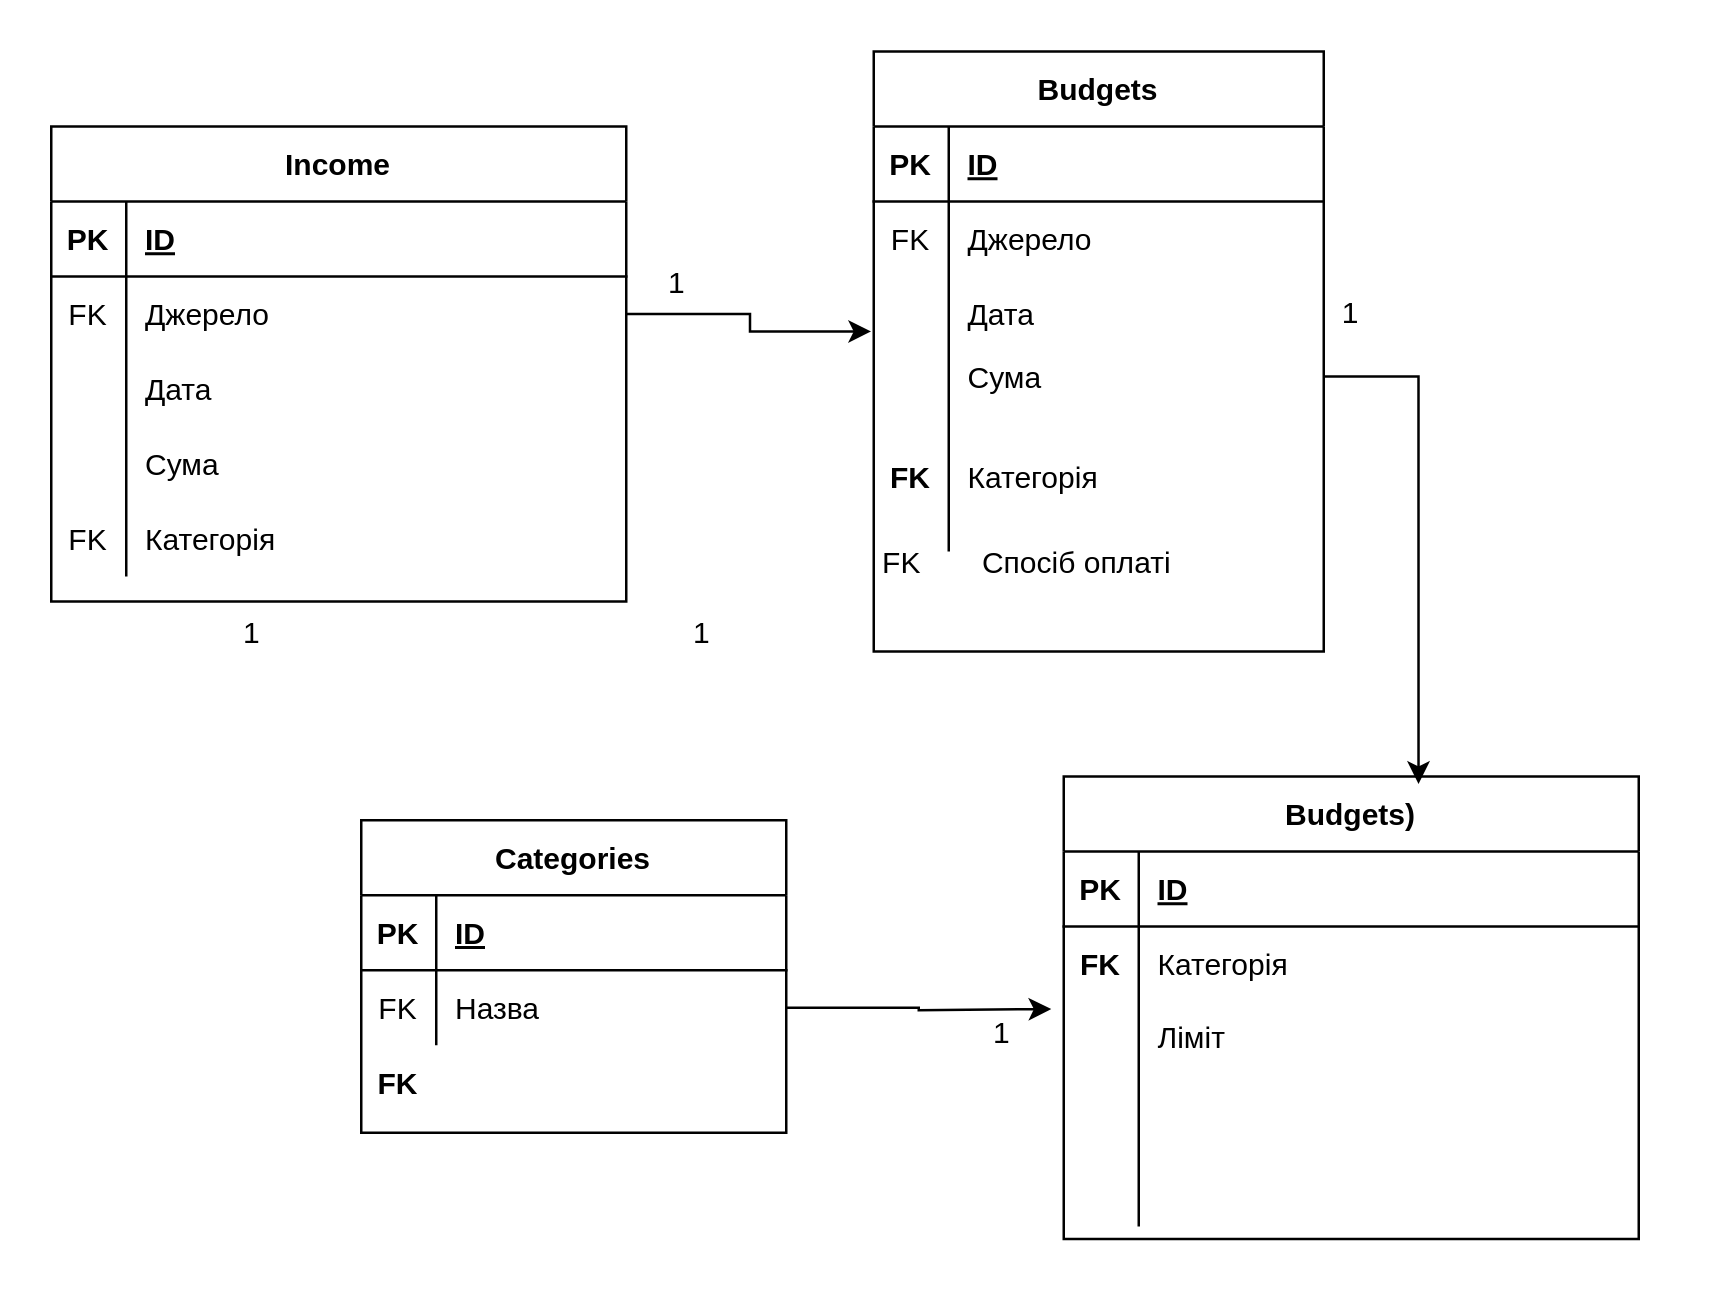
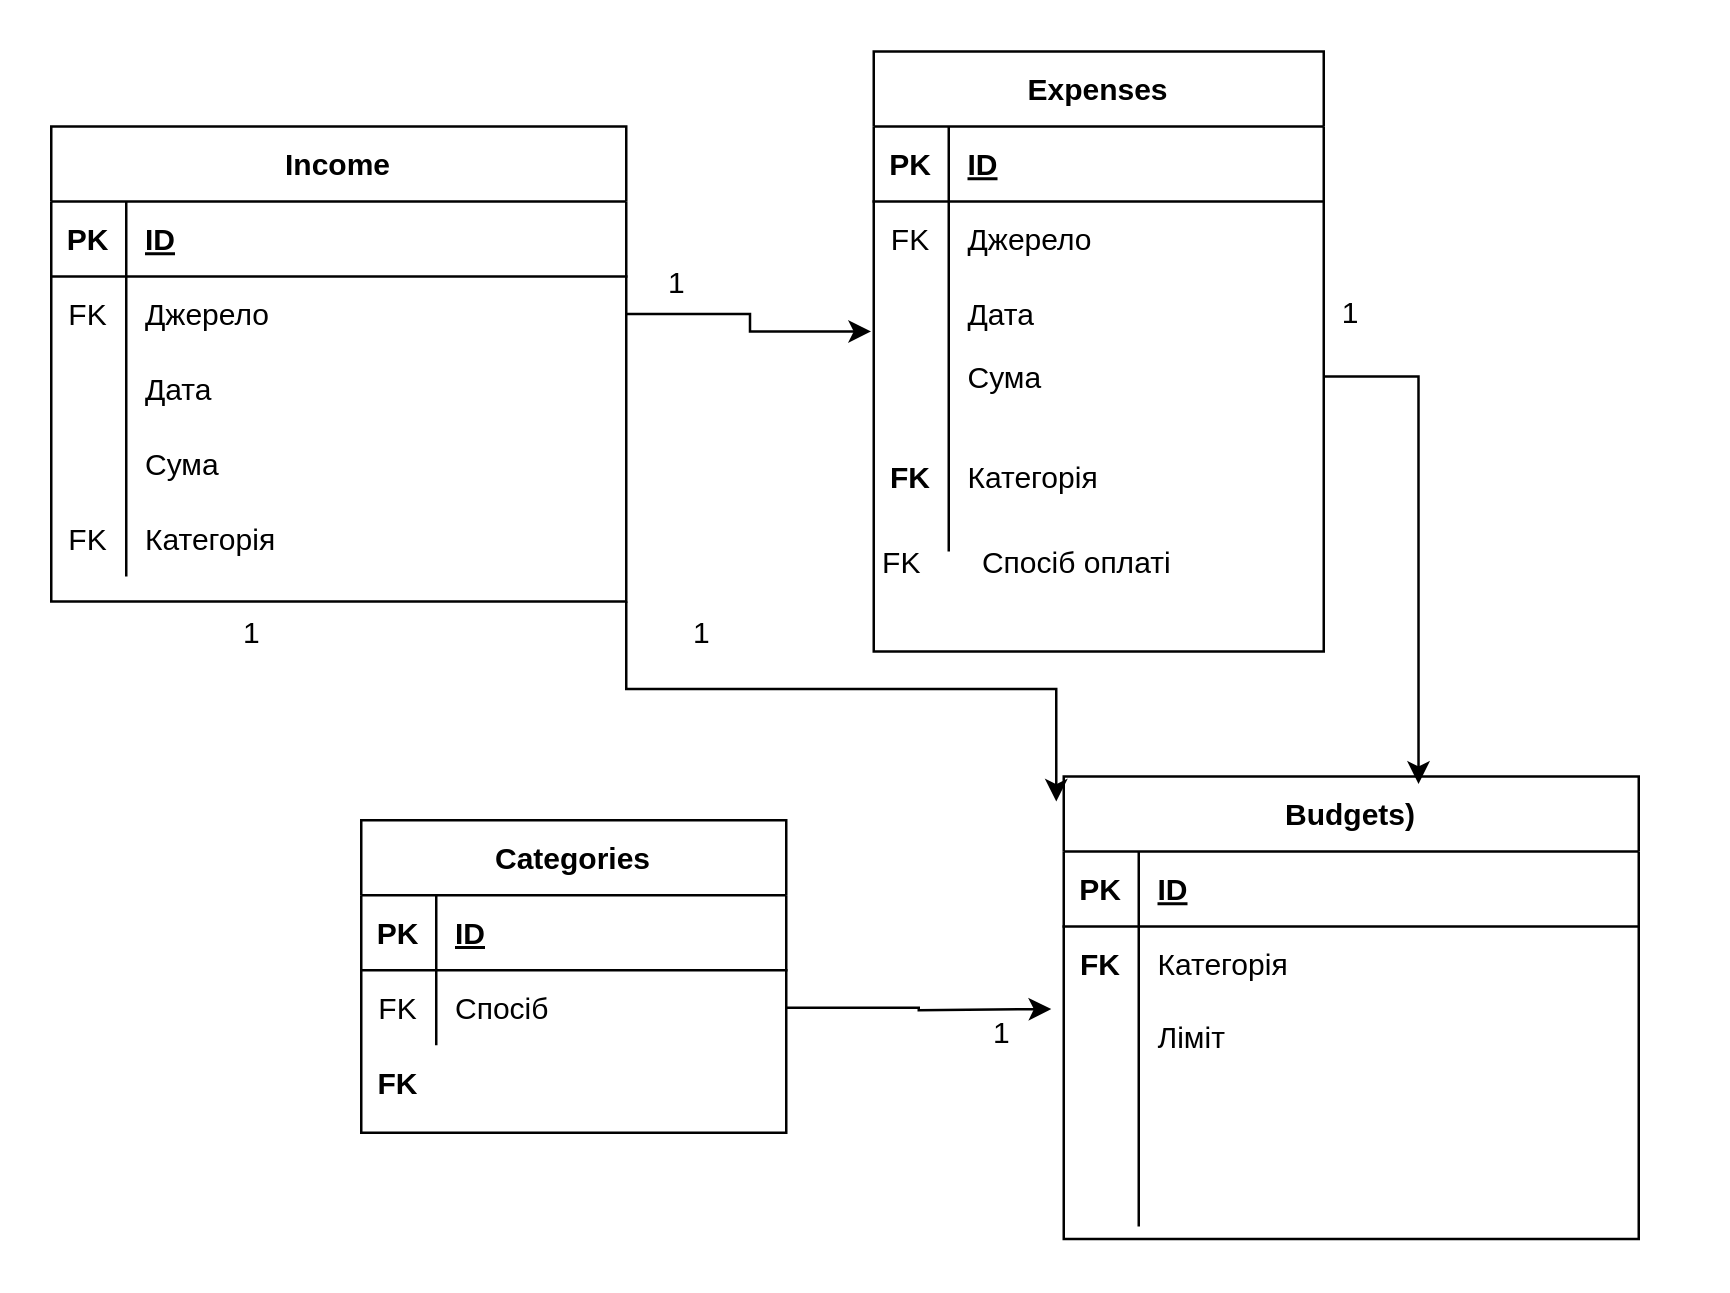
(1098, 90) -> (1098, 90)
none -> (848, 689)
(497, 1009) -> (505, 1009)
